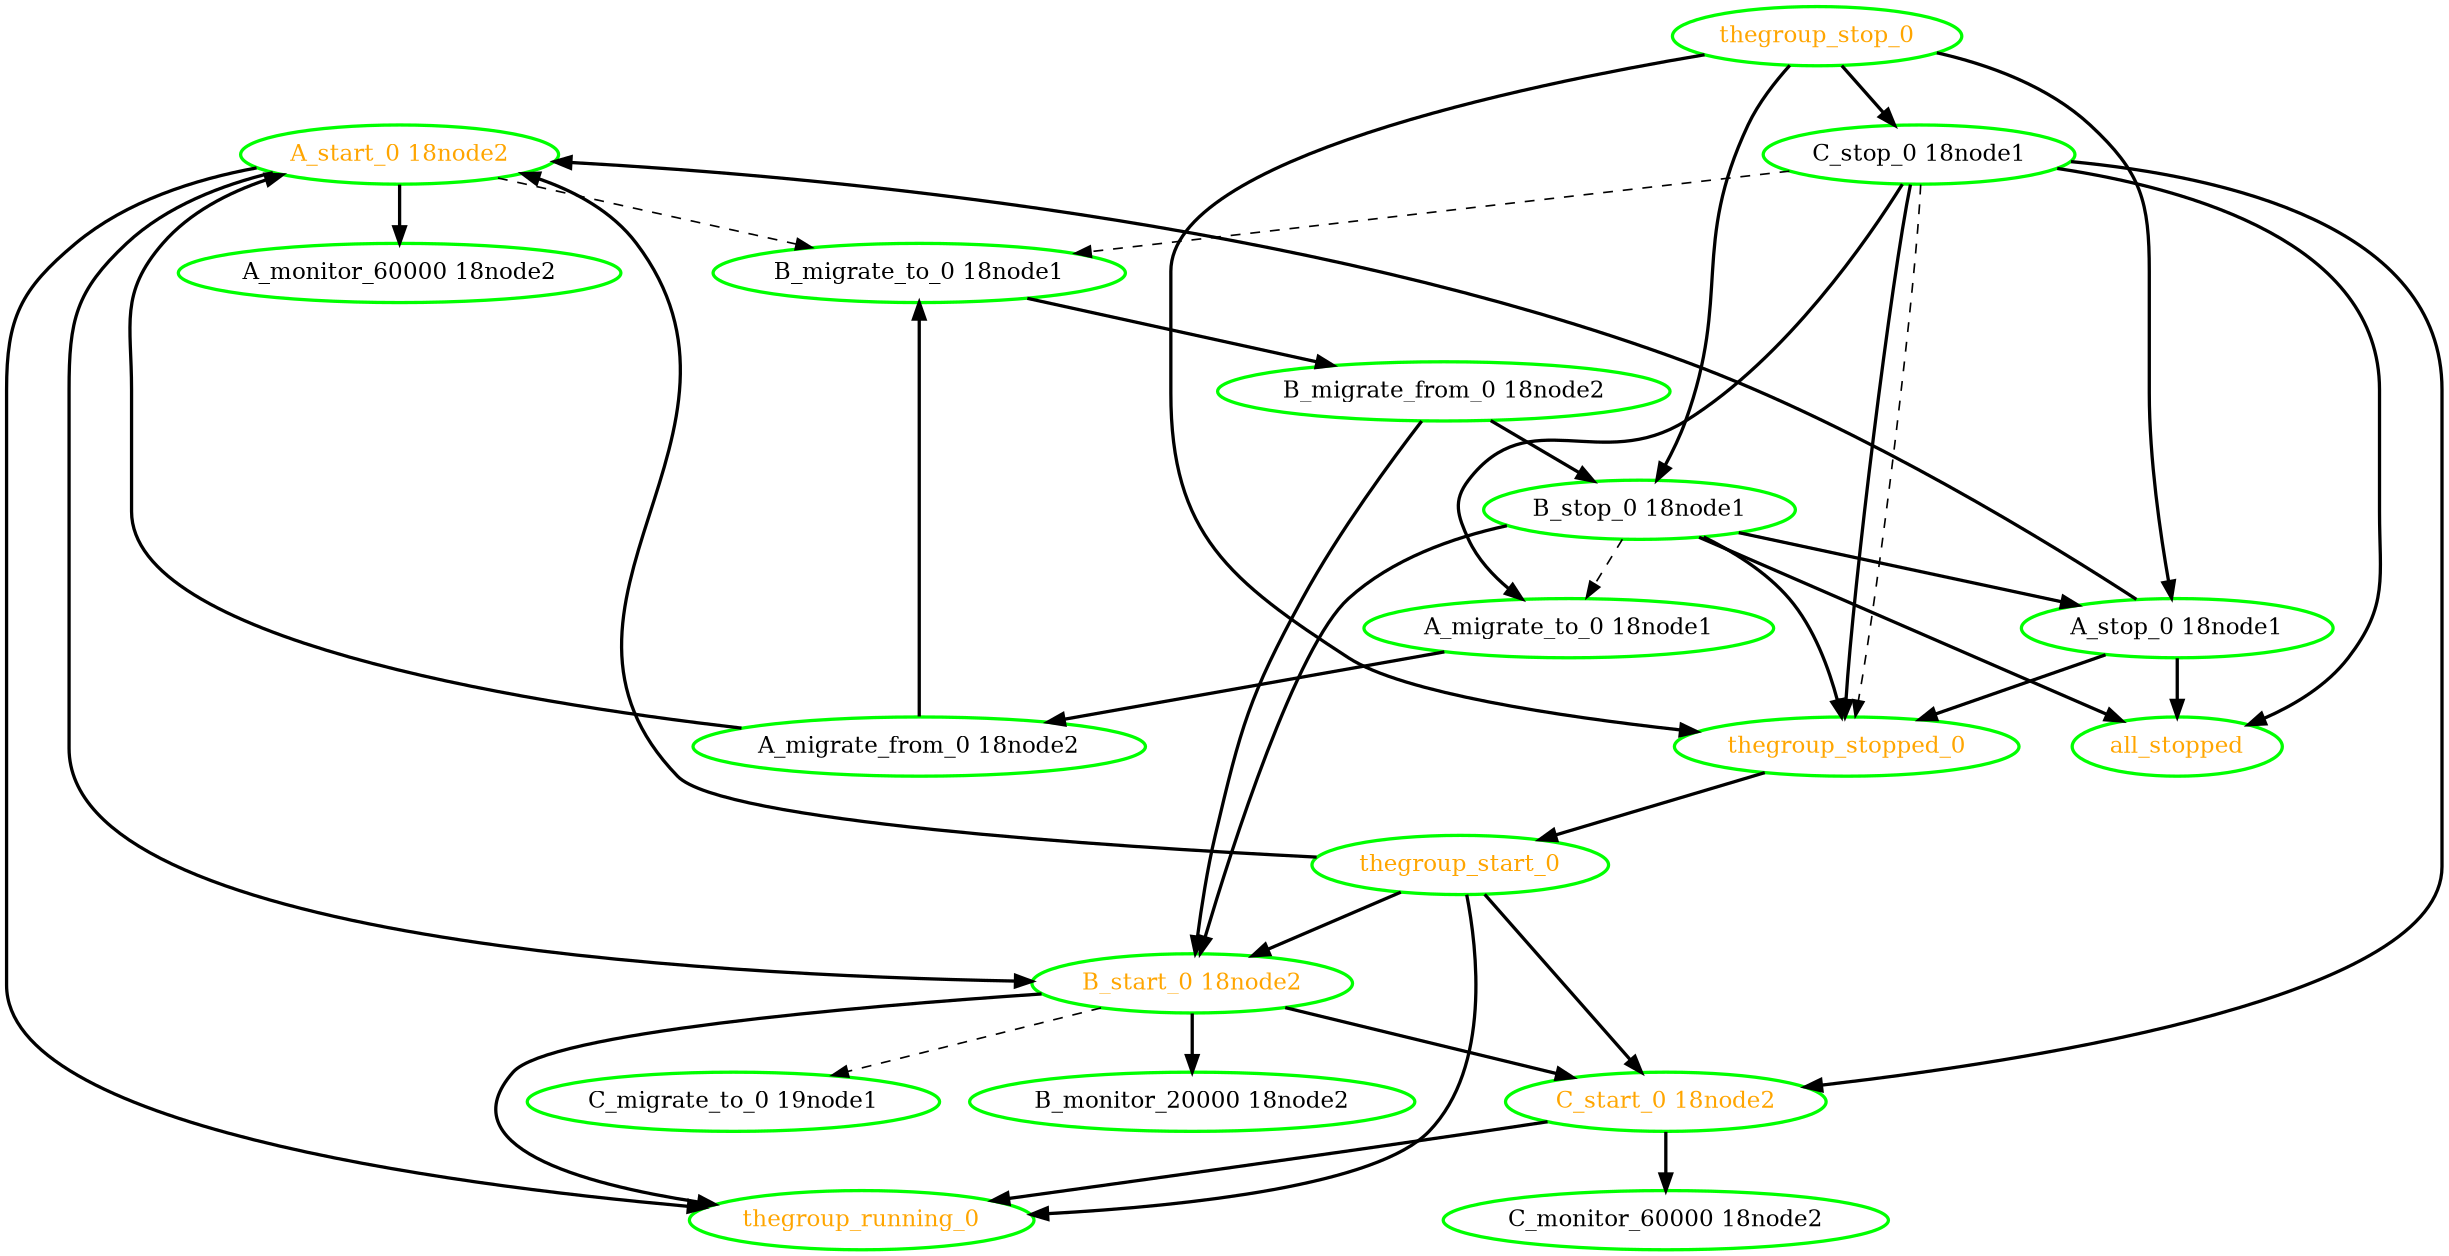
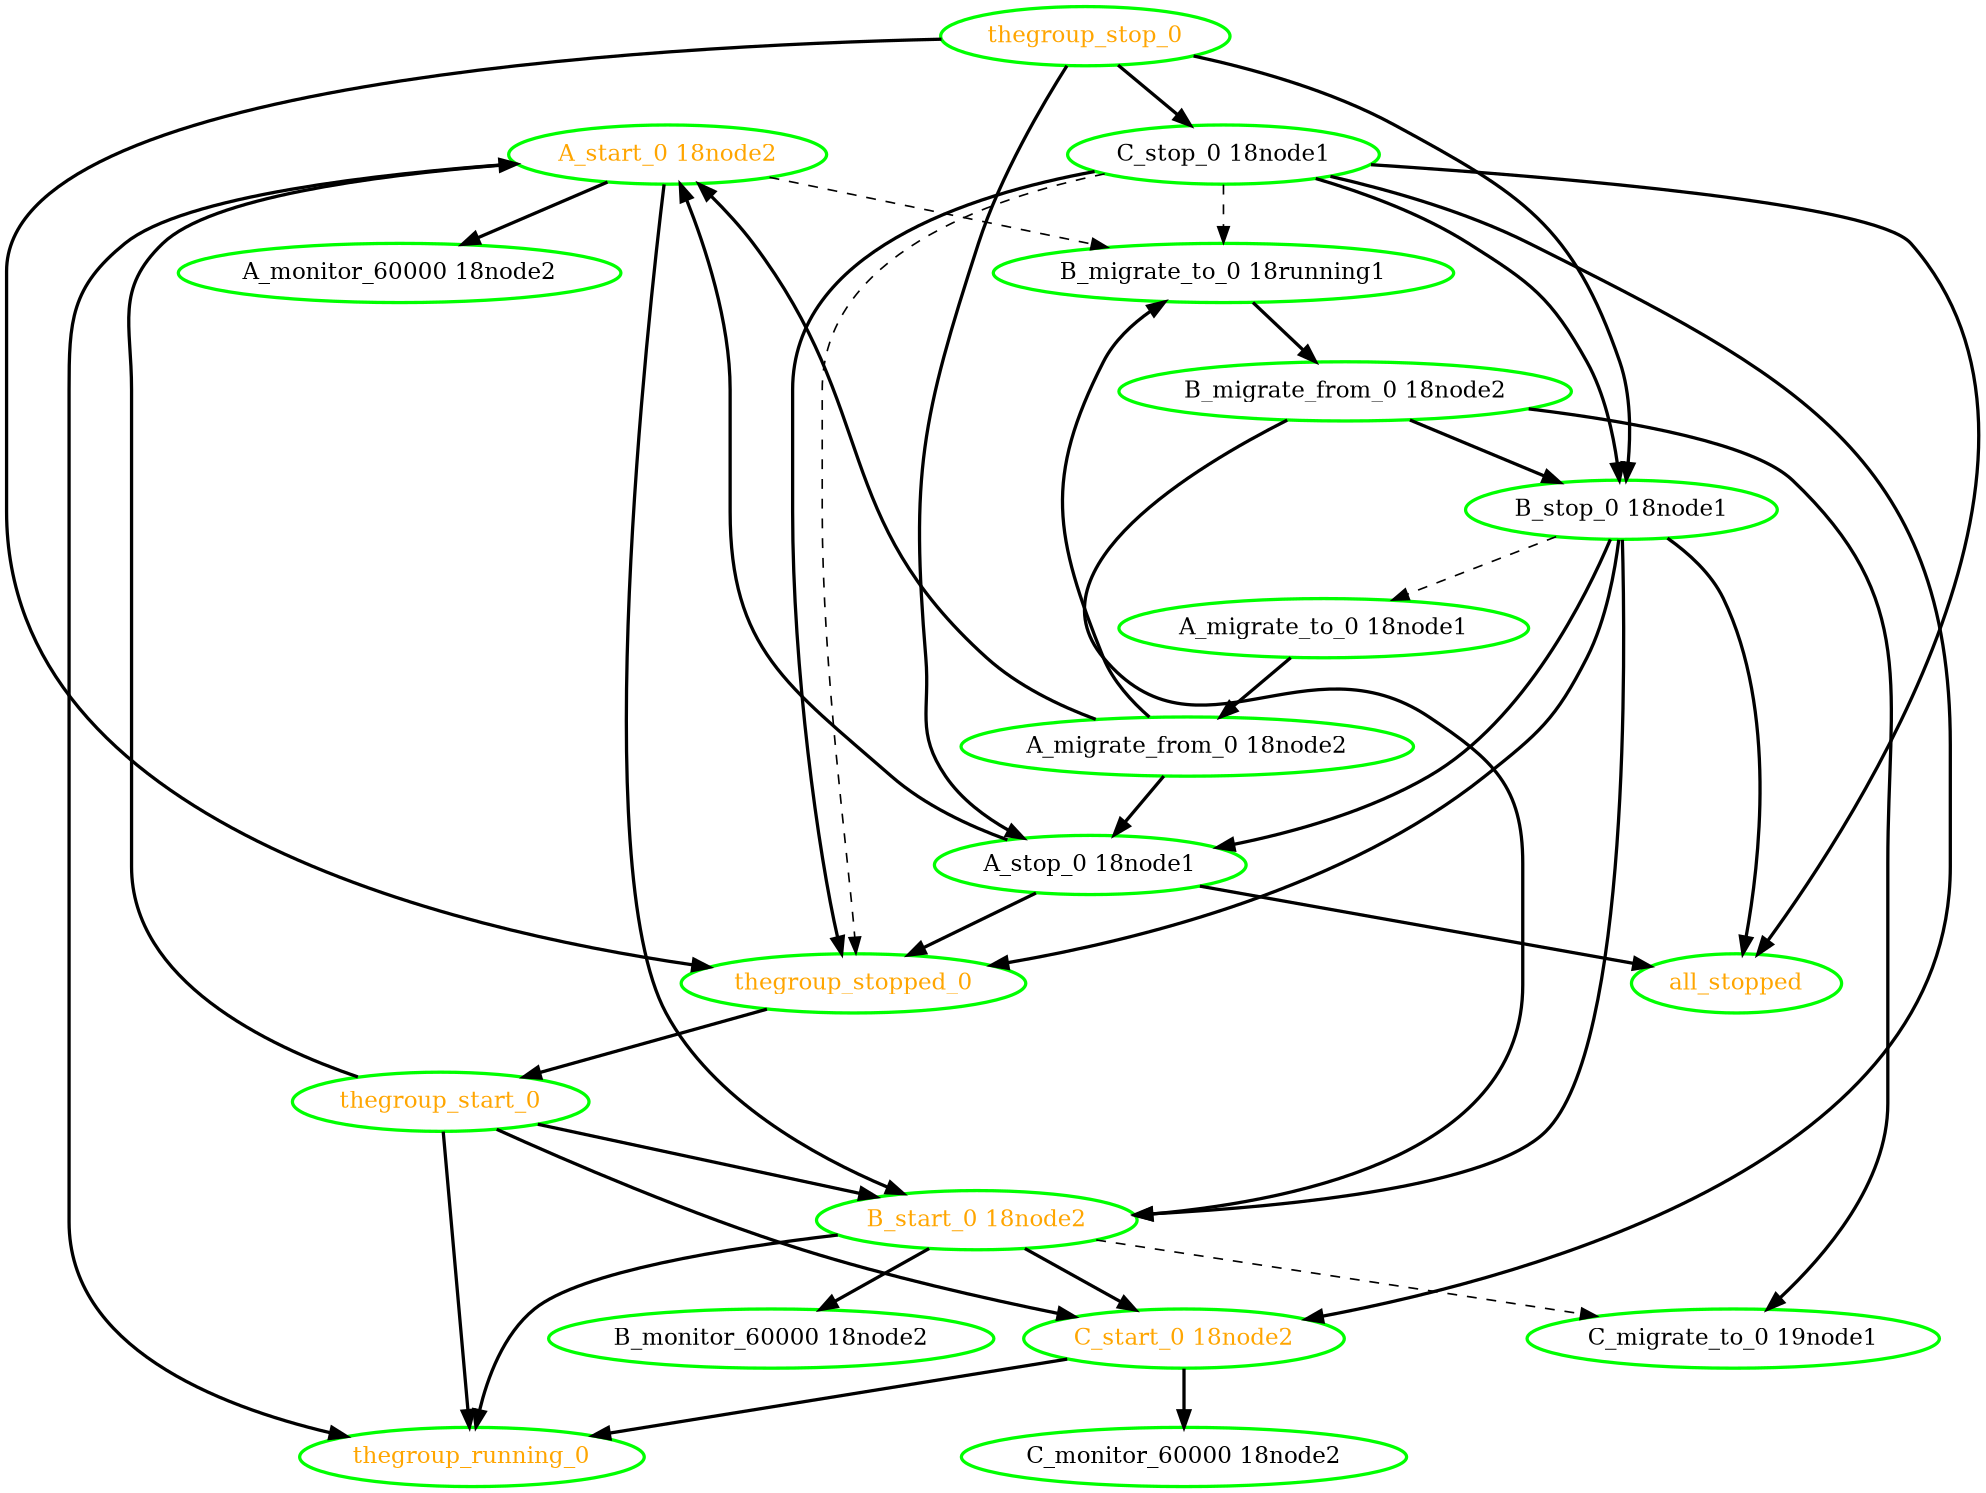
(919, 273) -> (1223, 273)
(1668, 429) -> (1514, 274)
none -> (1890, 782)
none -> (1144, 799)
(1192, 1102) -> (771, 1339)
